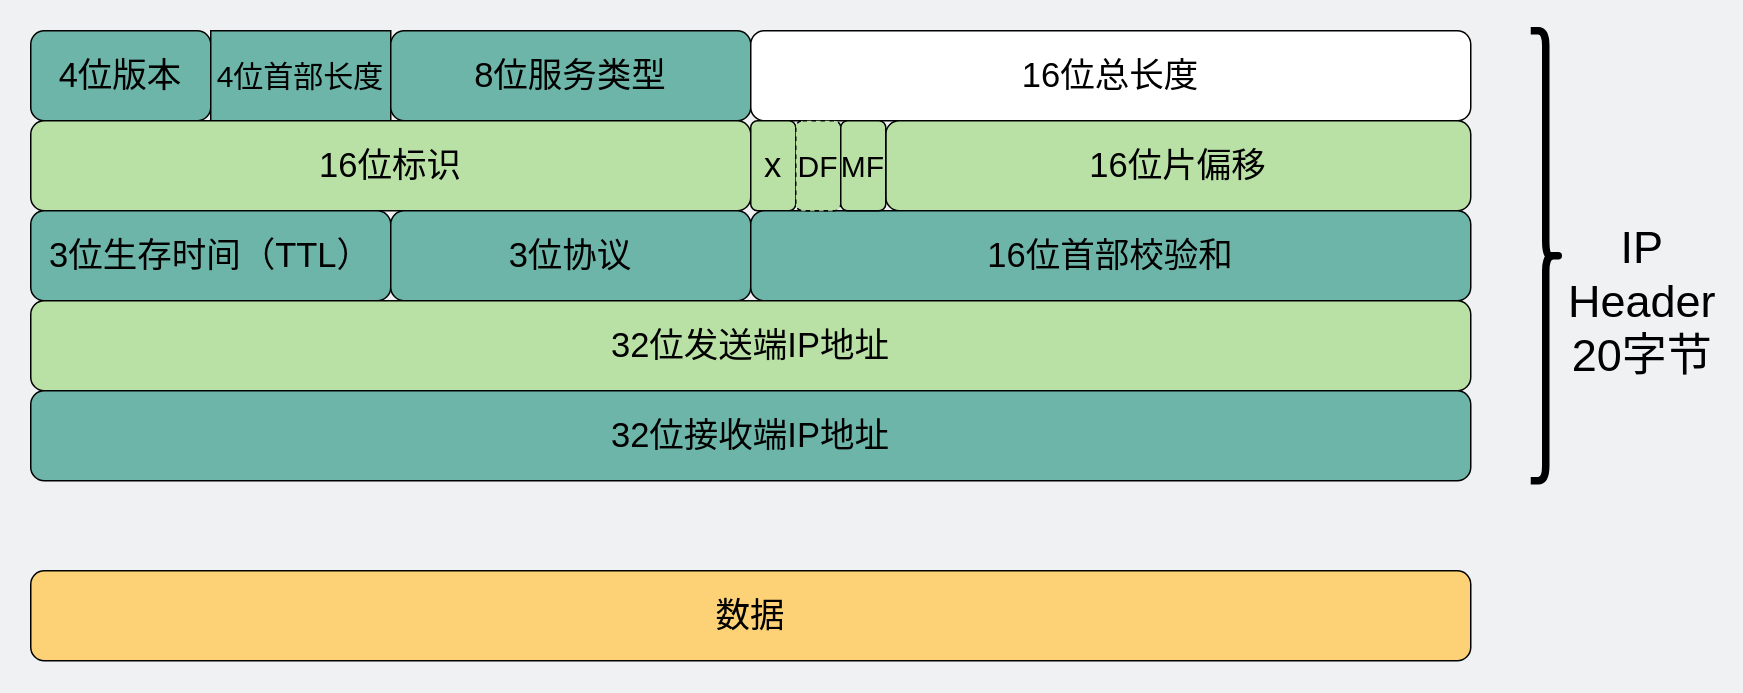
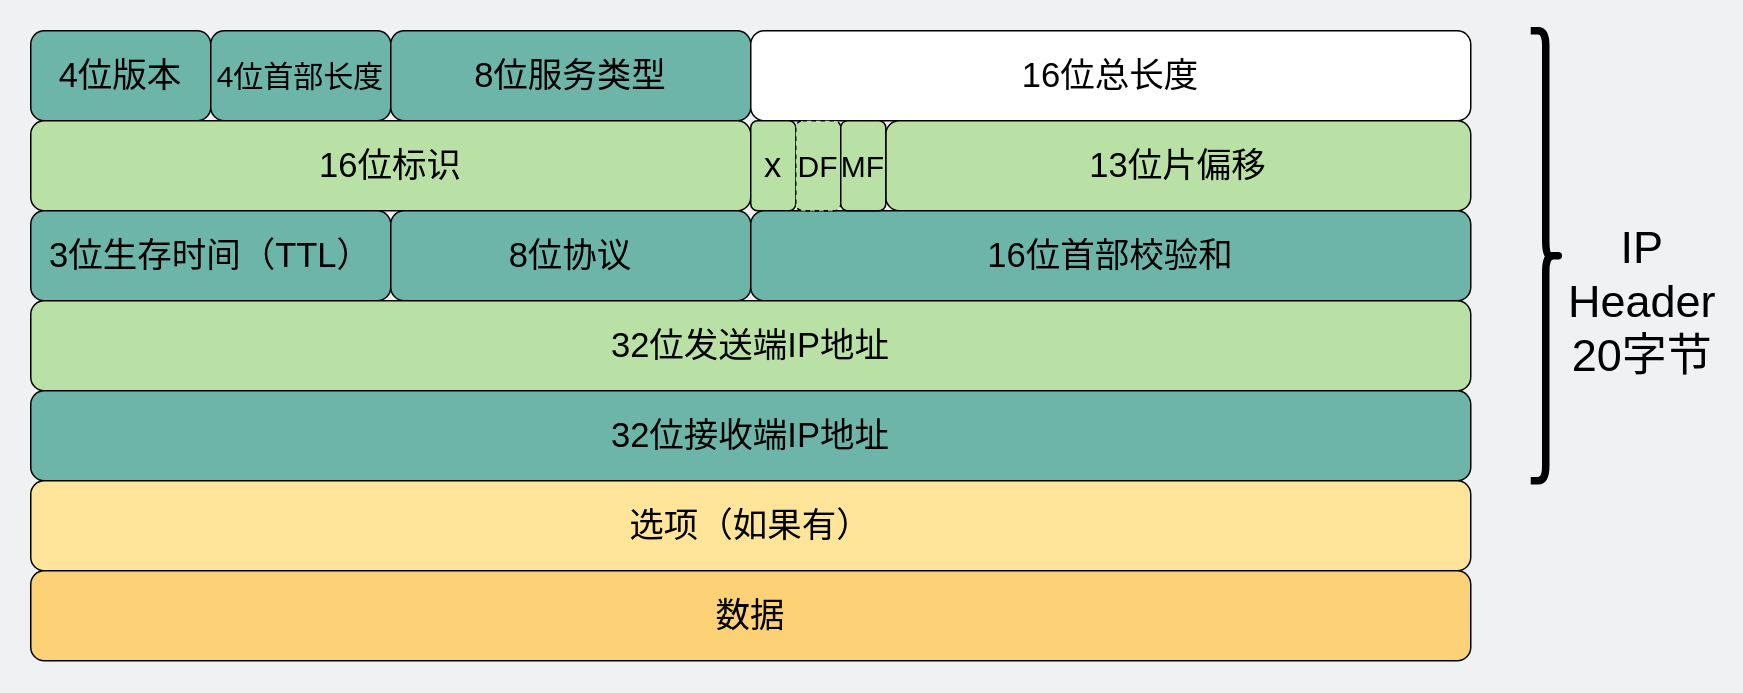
(301, 76) -> (301, 76)
(1178, 166) -> (1178, 166)
(571, 256) -> (571, 256)
none -> (751, 526)
